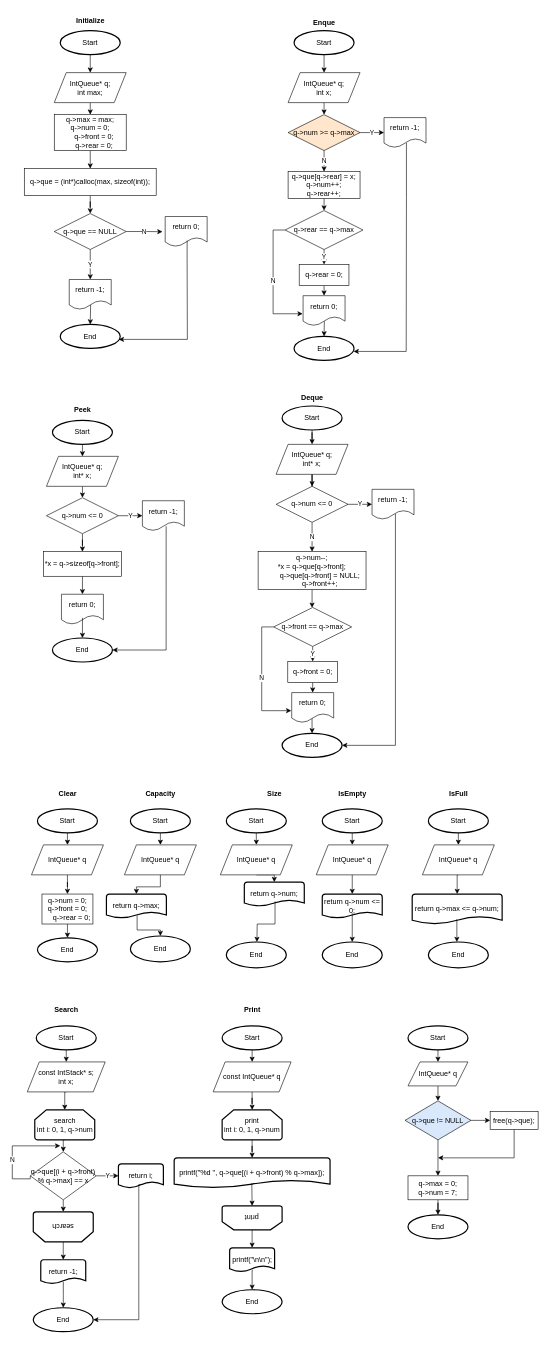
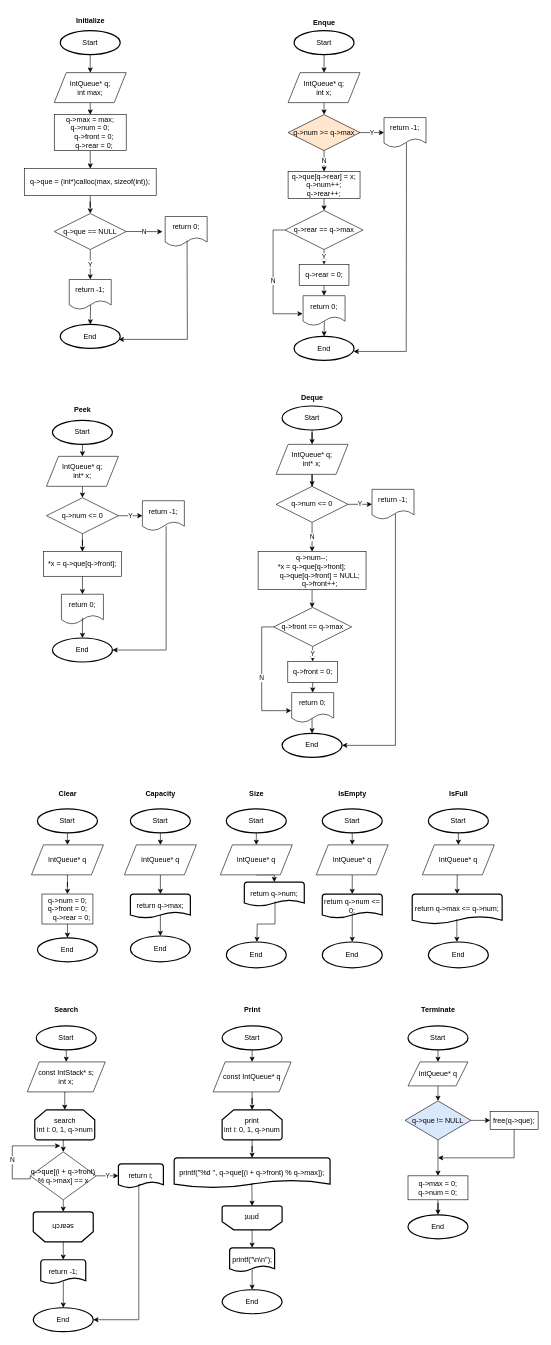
(83, 564) -> (83, 564)
(275, 794) -> (257, 794)
(137, 906) -> (161, 906)
none -> (438, 1010)
(438, 1188) -> (438, 1188)
